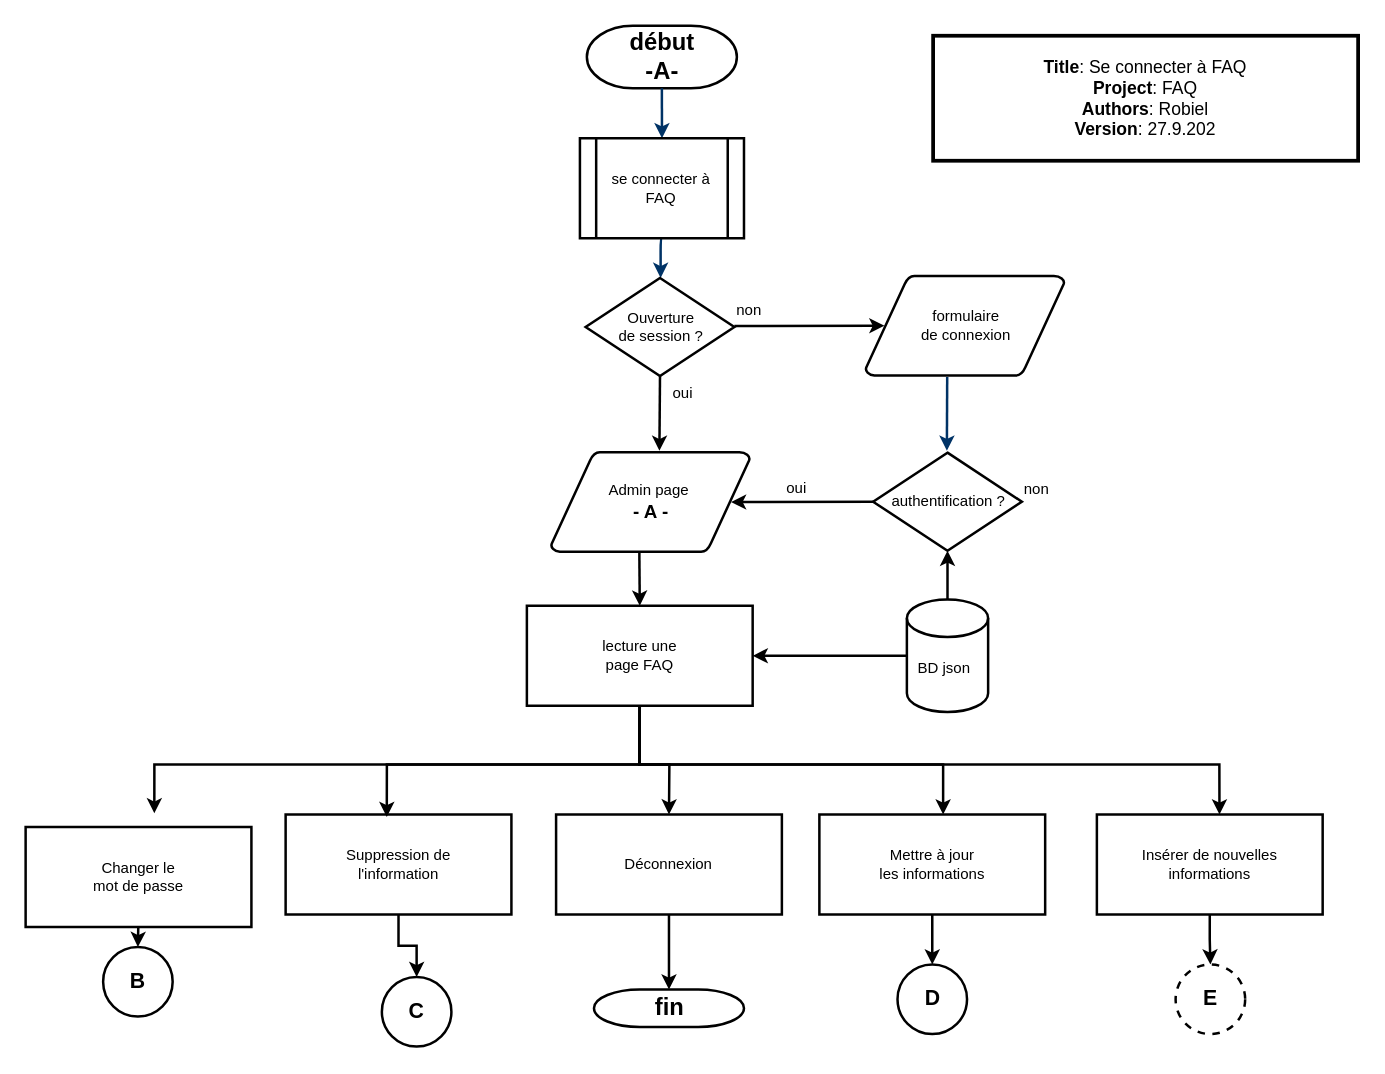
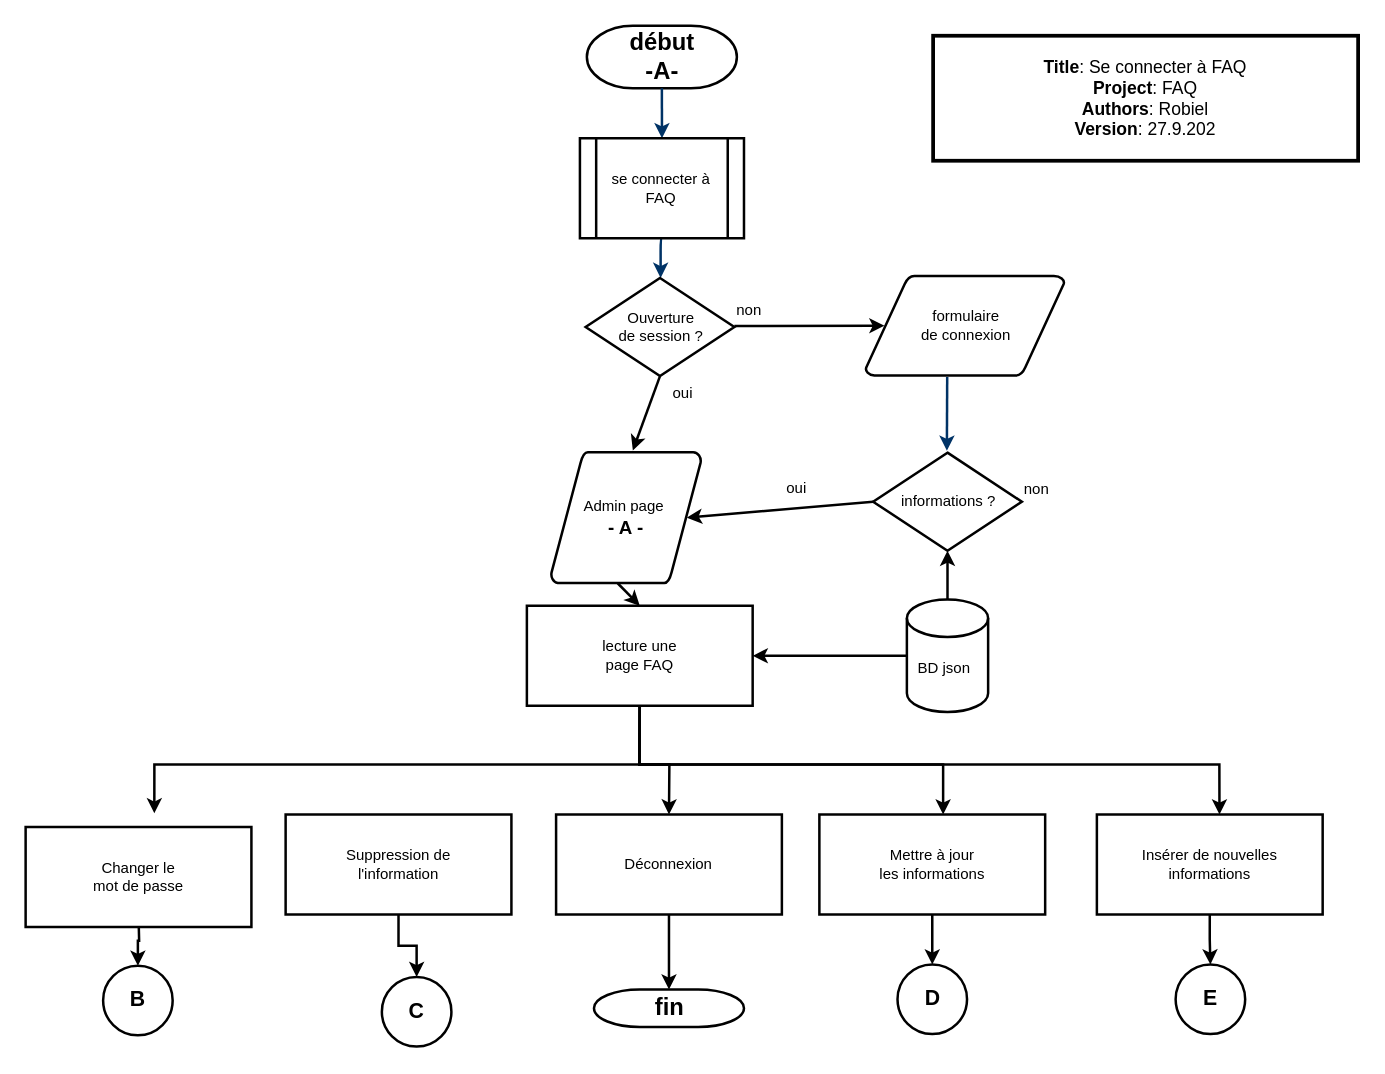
(650, 502) -> (626, 518)
(949, 502) -> (949, 502)
(387, 786) -> none
(138, 982) -> (138, 1000)
(1210, 999) -> (1210, 999)
